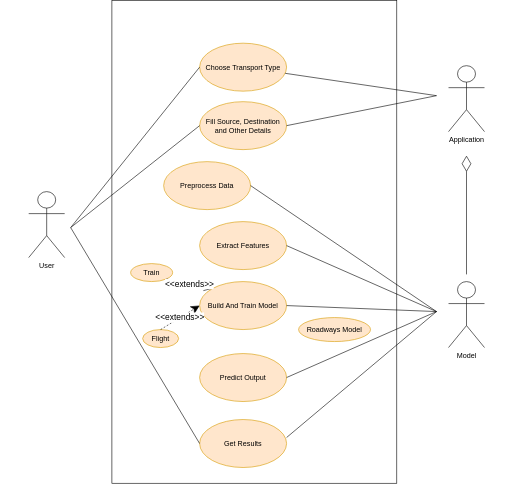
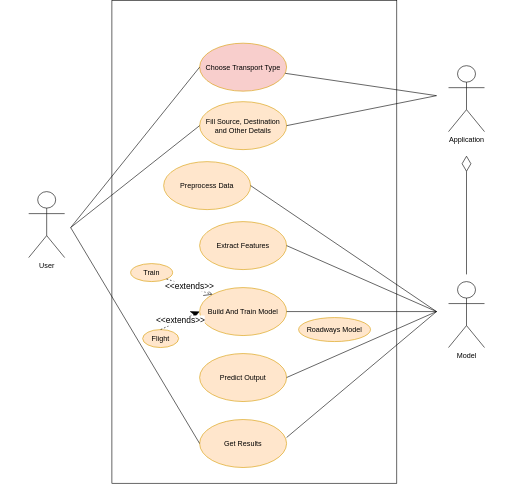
(243, 67) -> (243, 67)
(243, 306) -> (243, 312)
